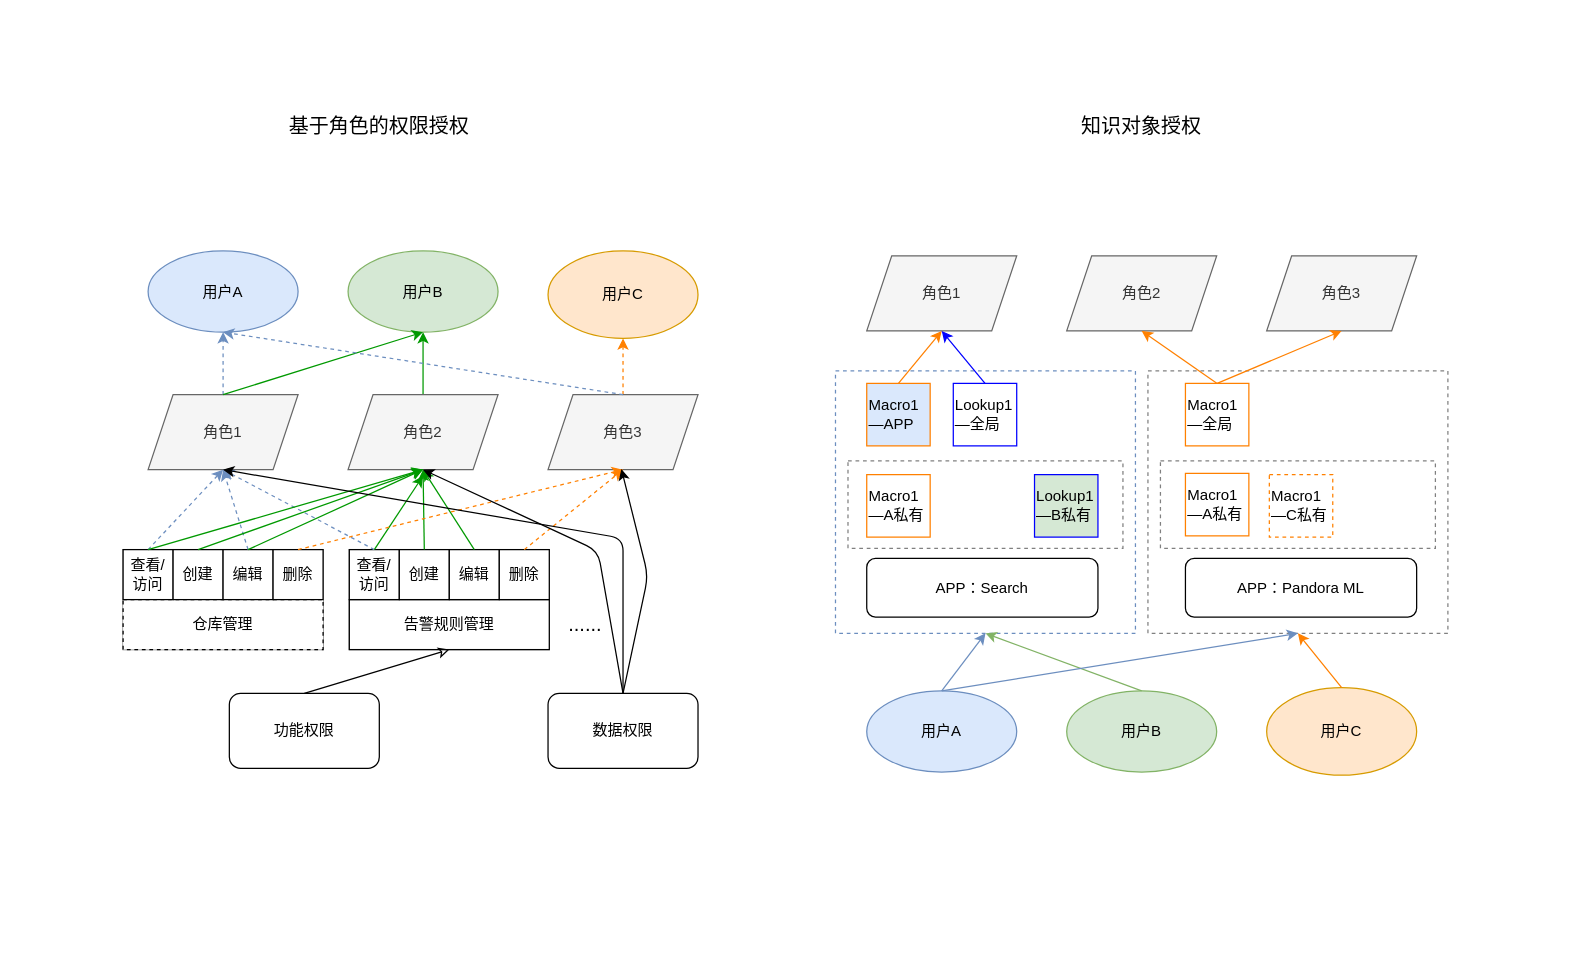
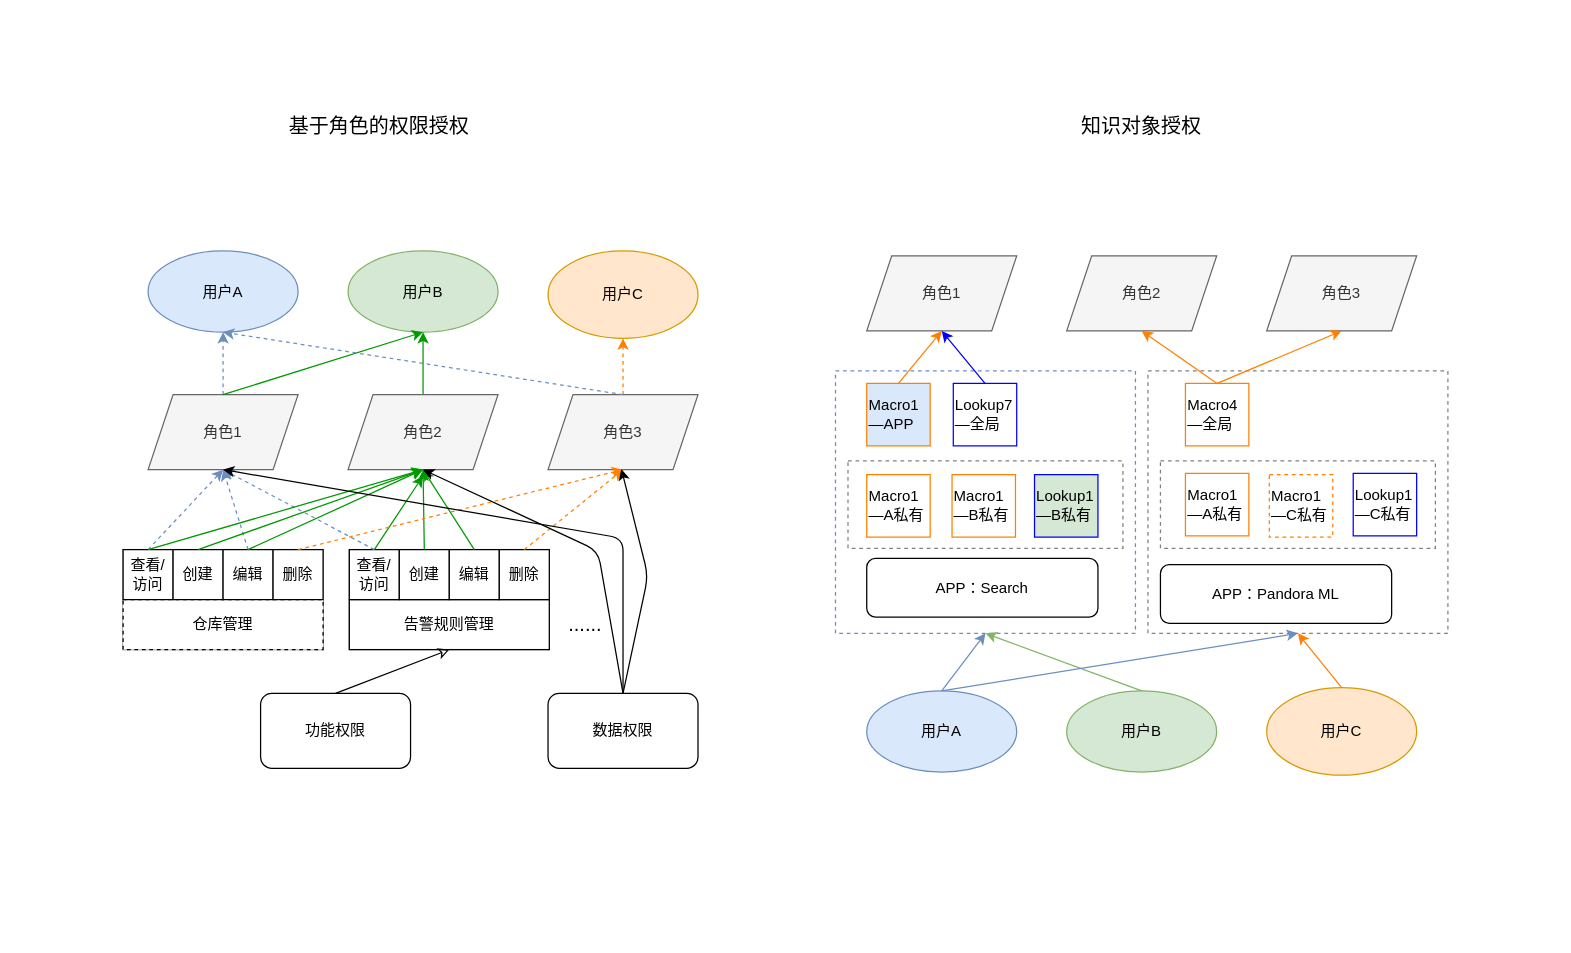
(986, 414) -> (986, 414)
(1213, 414) -> (1213, 414)
none -> (1385, 504)
none -> (984, 506)
(1301, 588) -> (1276, 594)
(304, 731) -> (336, 731)
